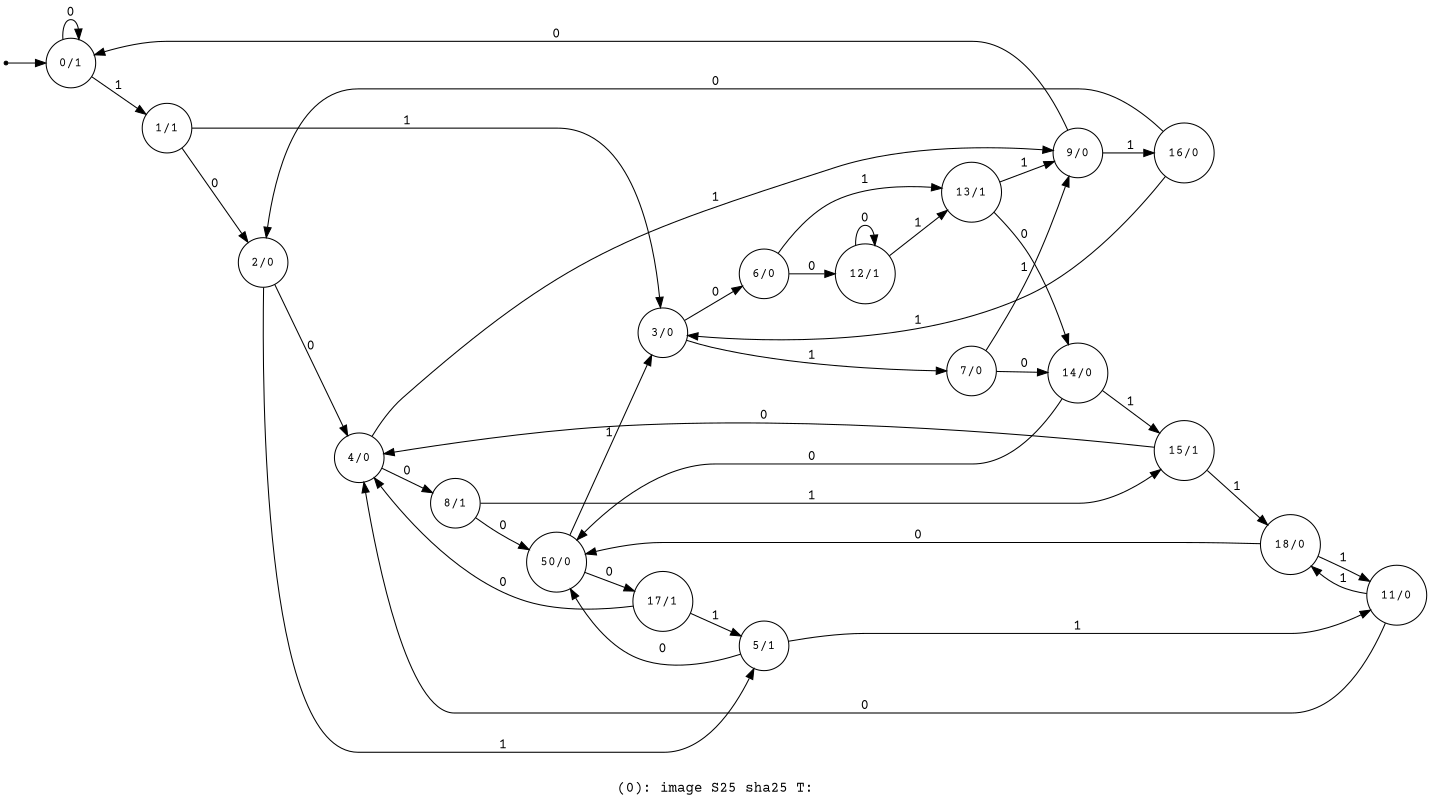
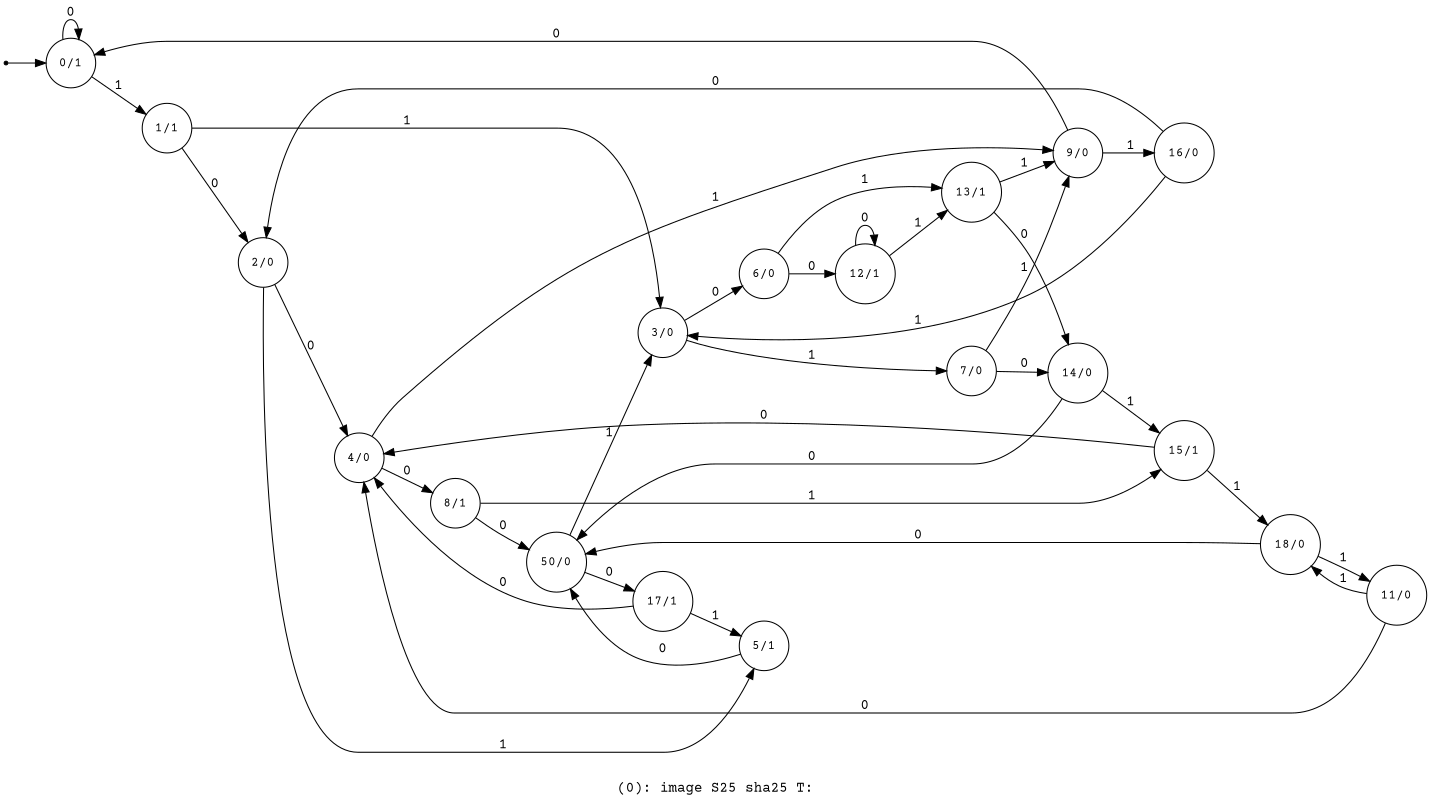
(1076, 633) -> none
